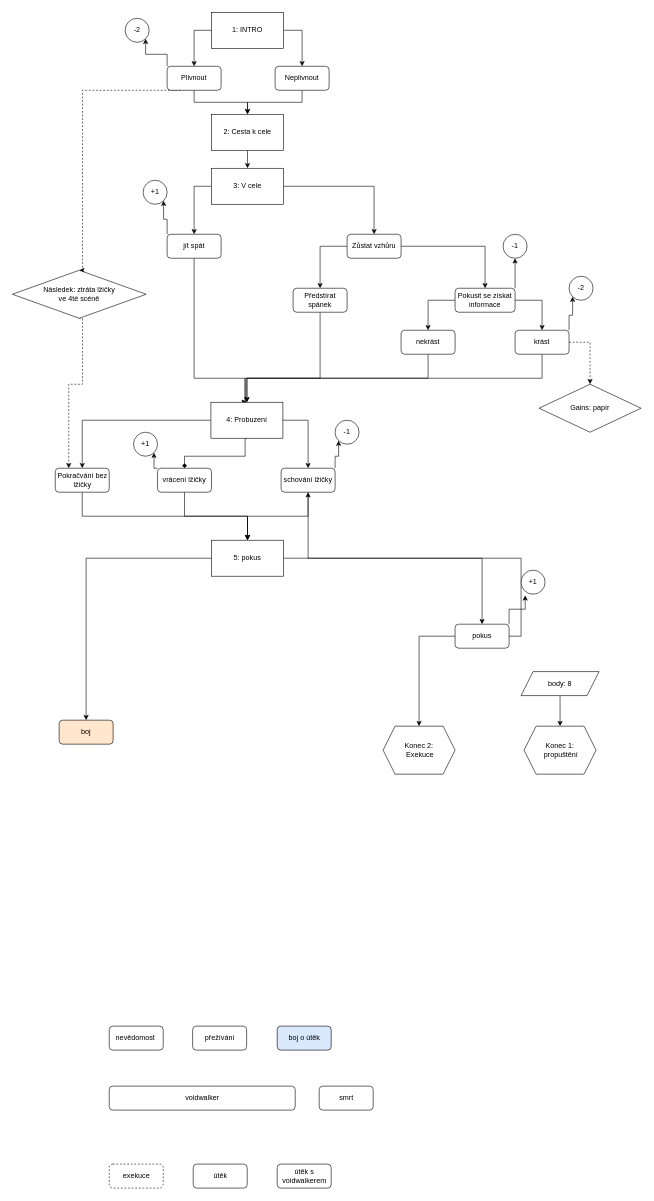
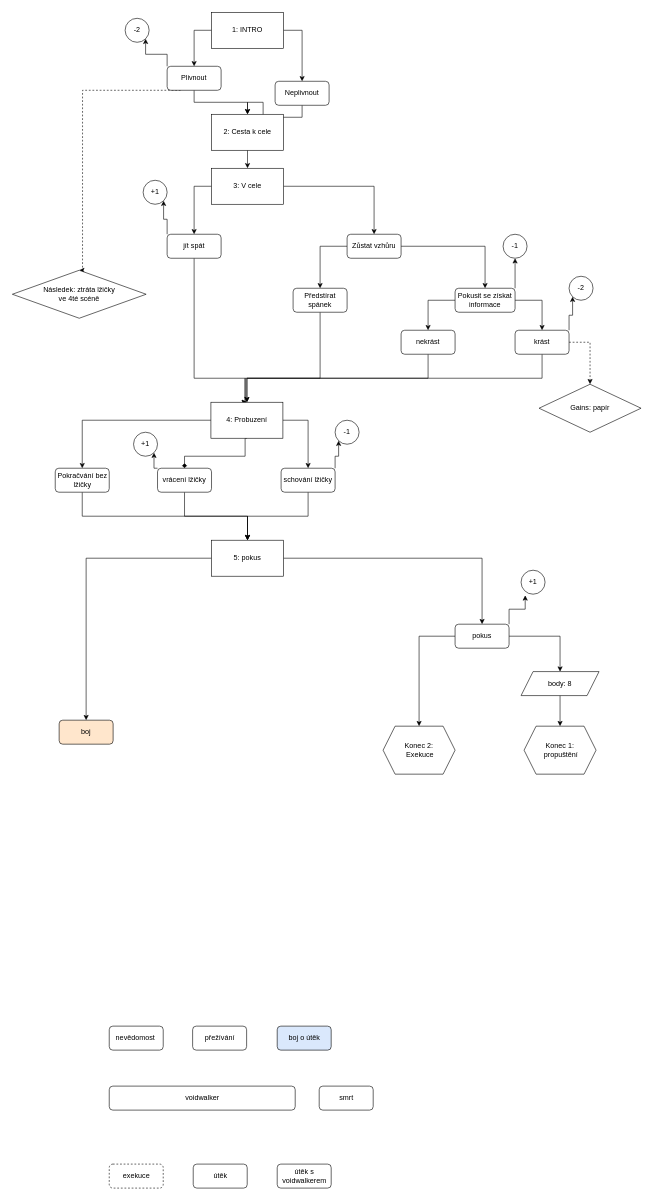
(302, 78) -> (302, 93)
(83, 349) -> none
(521, 578) -> (559, 636)
